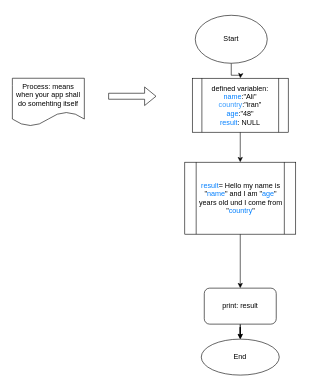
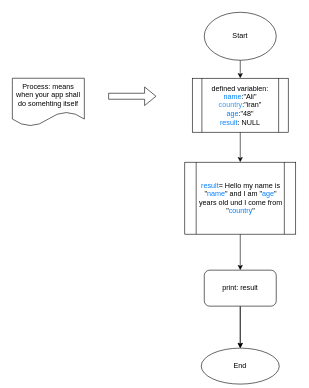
(231, 39) -> (240, 36)
(240, 306) -> (240, 288)
(240, 357) -> (240, 366)
